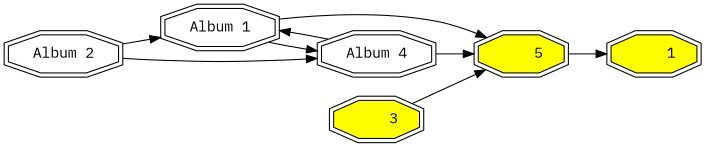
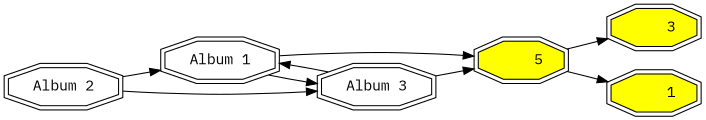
(377, 54) -> (377, 87)
(444, 89) -> (582, 45)
